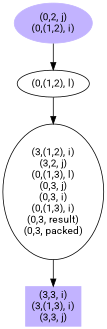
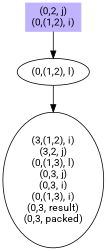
(53, 23) -> (53, 17)
(53, 306) -> none
